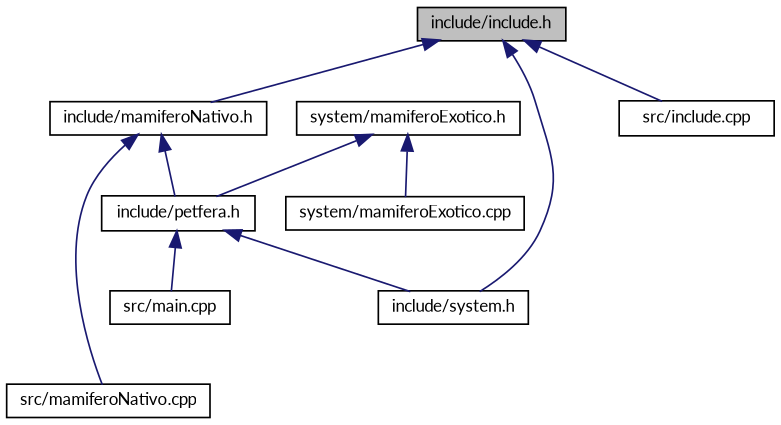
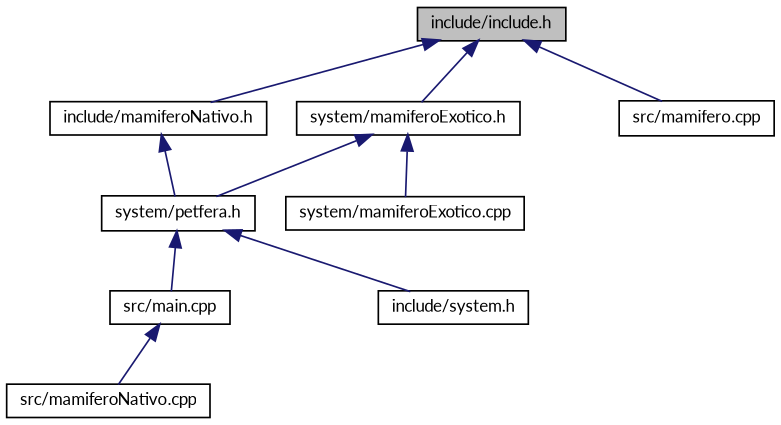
(697, 118) -> (697, 118)
(553, 183) -> (444, 77)
(178, 213) -> (178, 213)
(76, 259) -> (134, 361)
